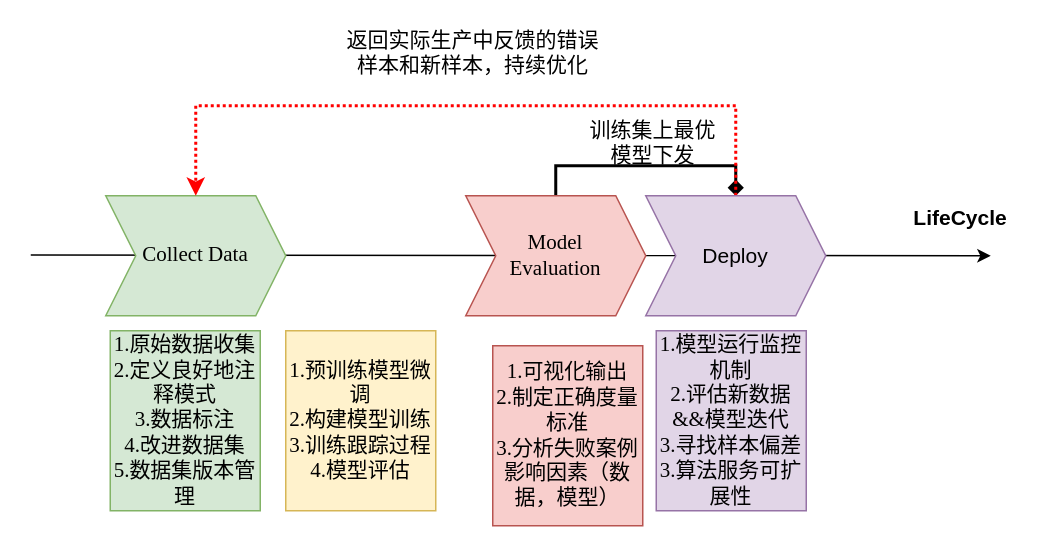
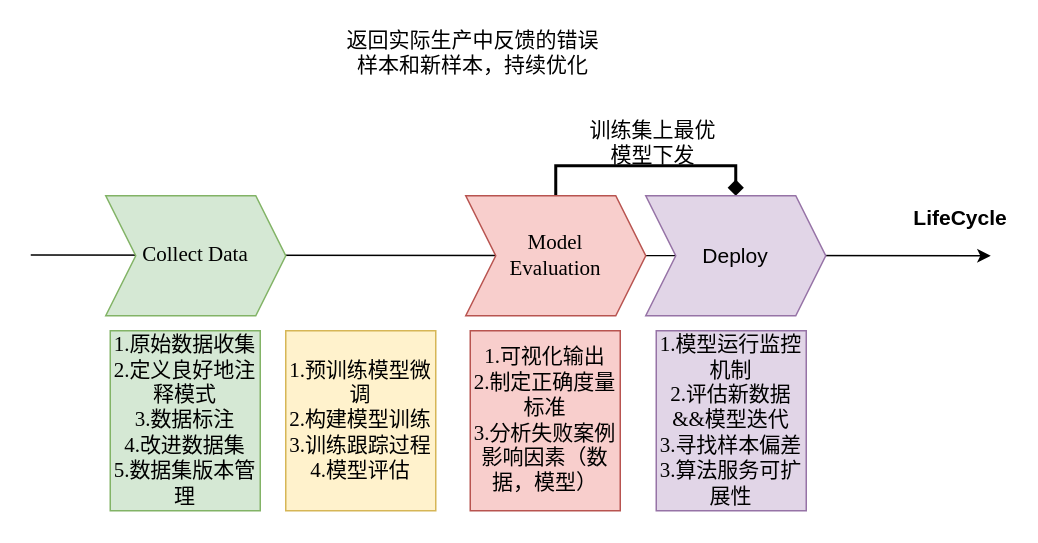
(457, 106) -> none
(568, 436) -> (545, 421)
